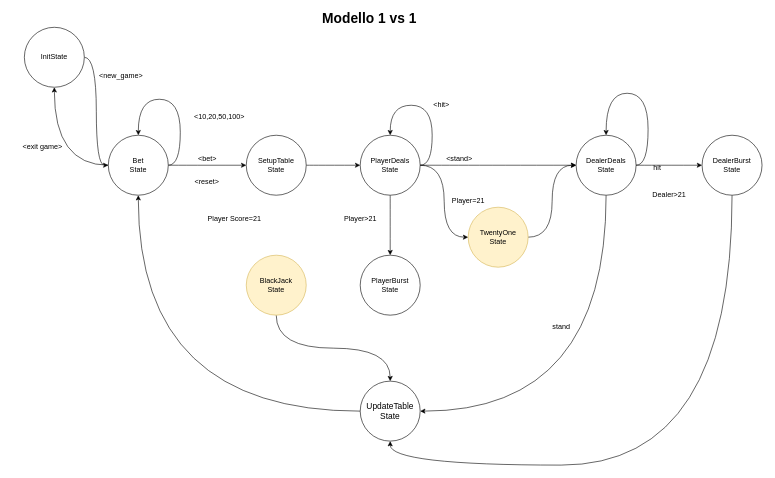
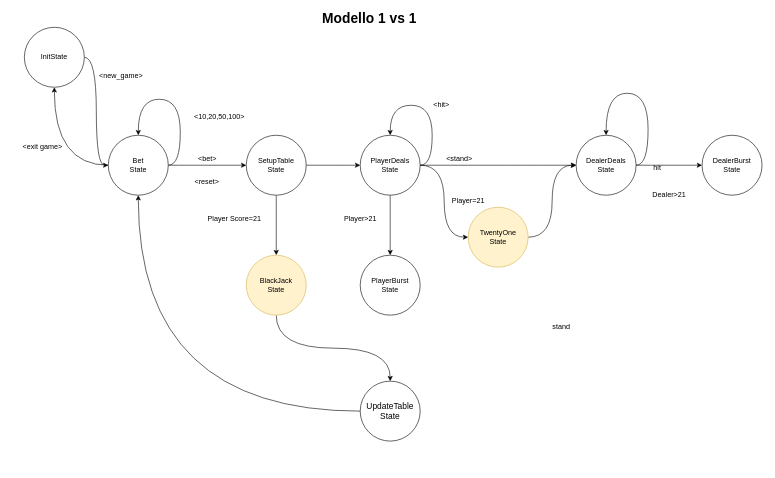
none -> (276, 249)
(581, 325) -> none
(696, 386) -> none
